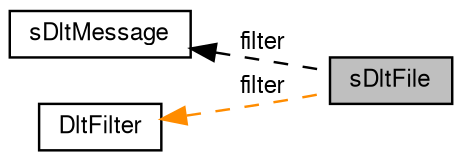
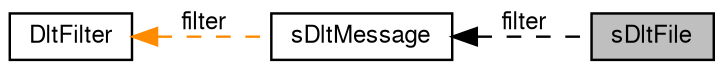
(258, 105) -> (214, 37)
